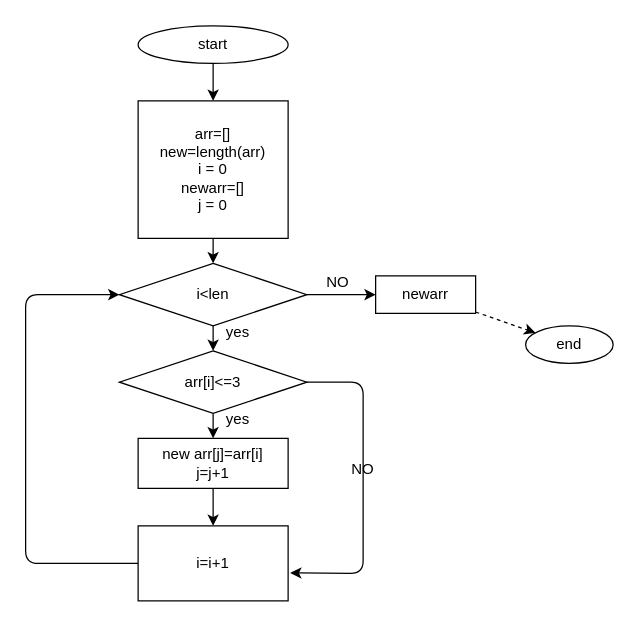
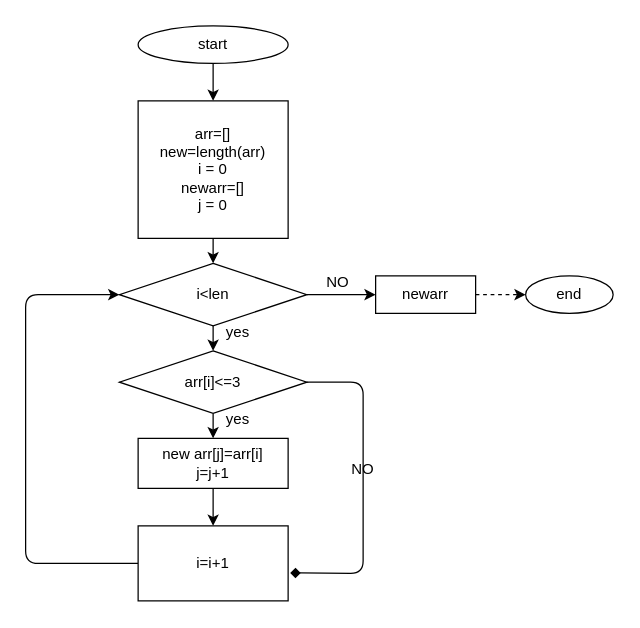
(569, 344) -> (569, 294)
(300, 573) -> (301, 573)
